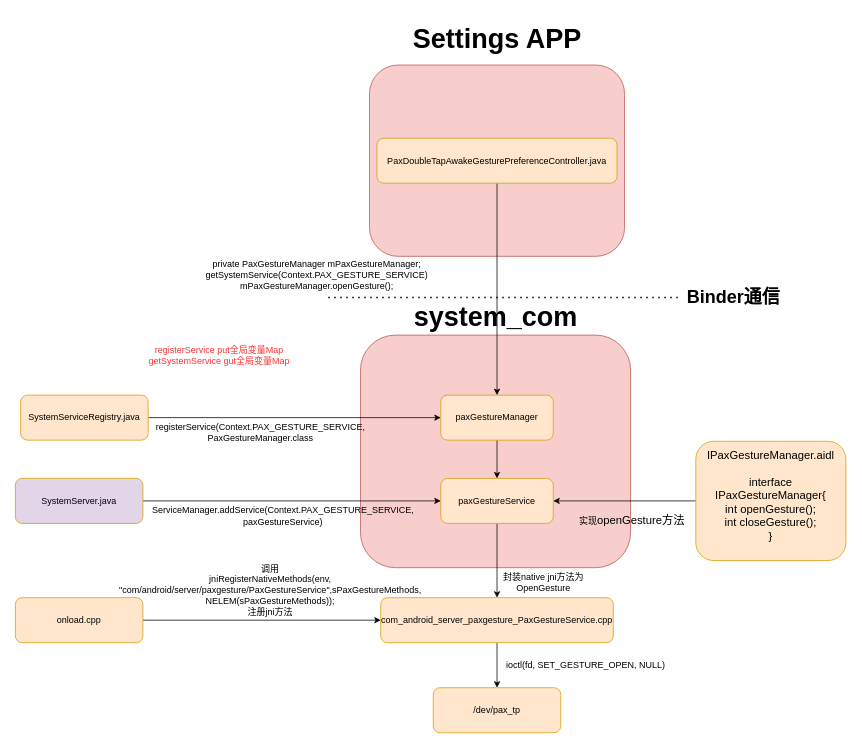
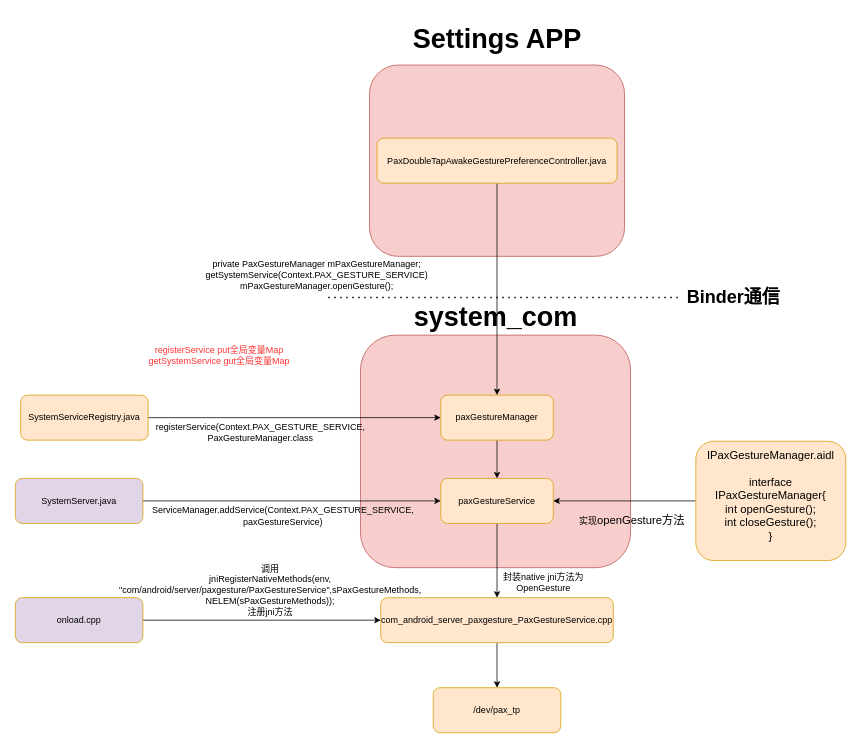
(79, 620) -> (79, 620)
(586, 665) -> none
